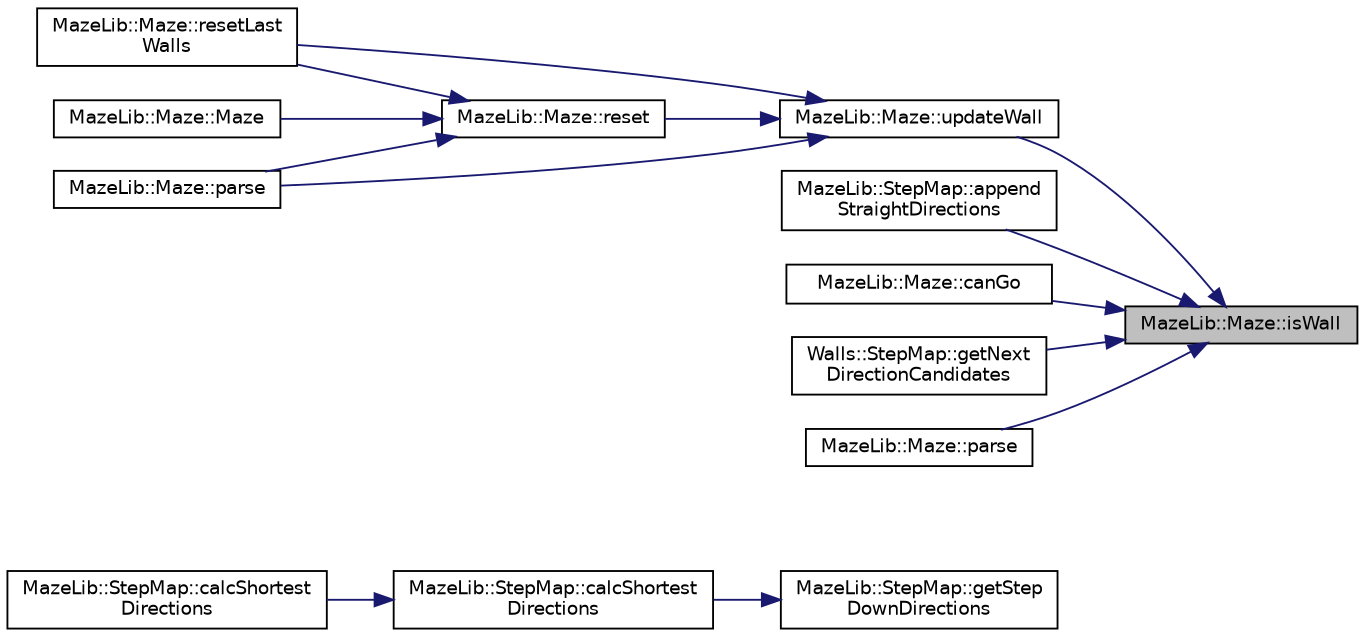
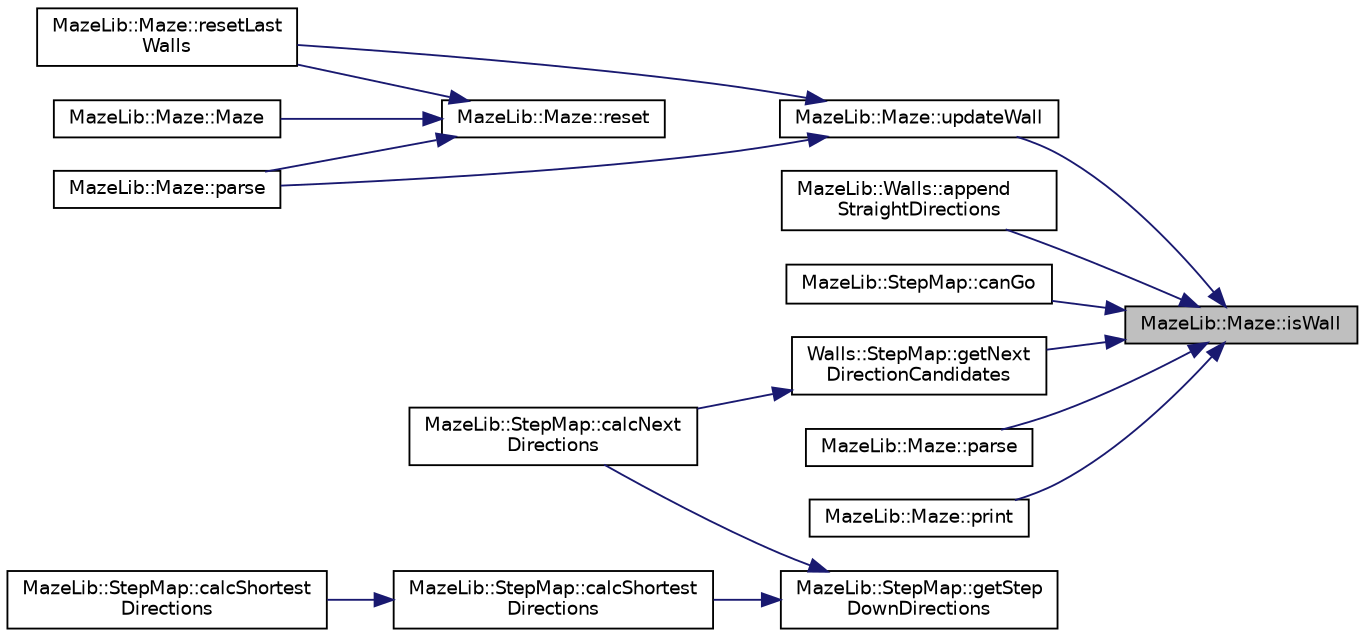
(713, 119) -> none
(919, 201) -> (919, 201)
(919, 284) -> (919, 284)
none -> (553, 436)
none -> (919, 518)
